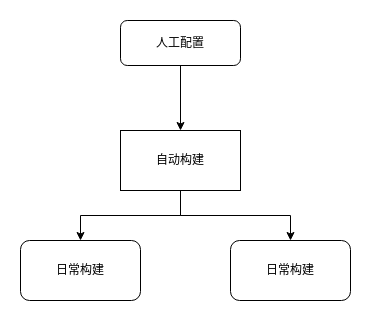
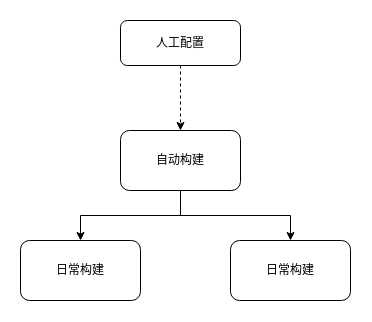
(181, 95) -> (181, 95)
(181, 161) -> (181, 161)
